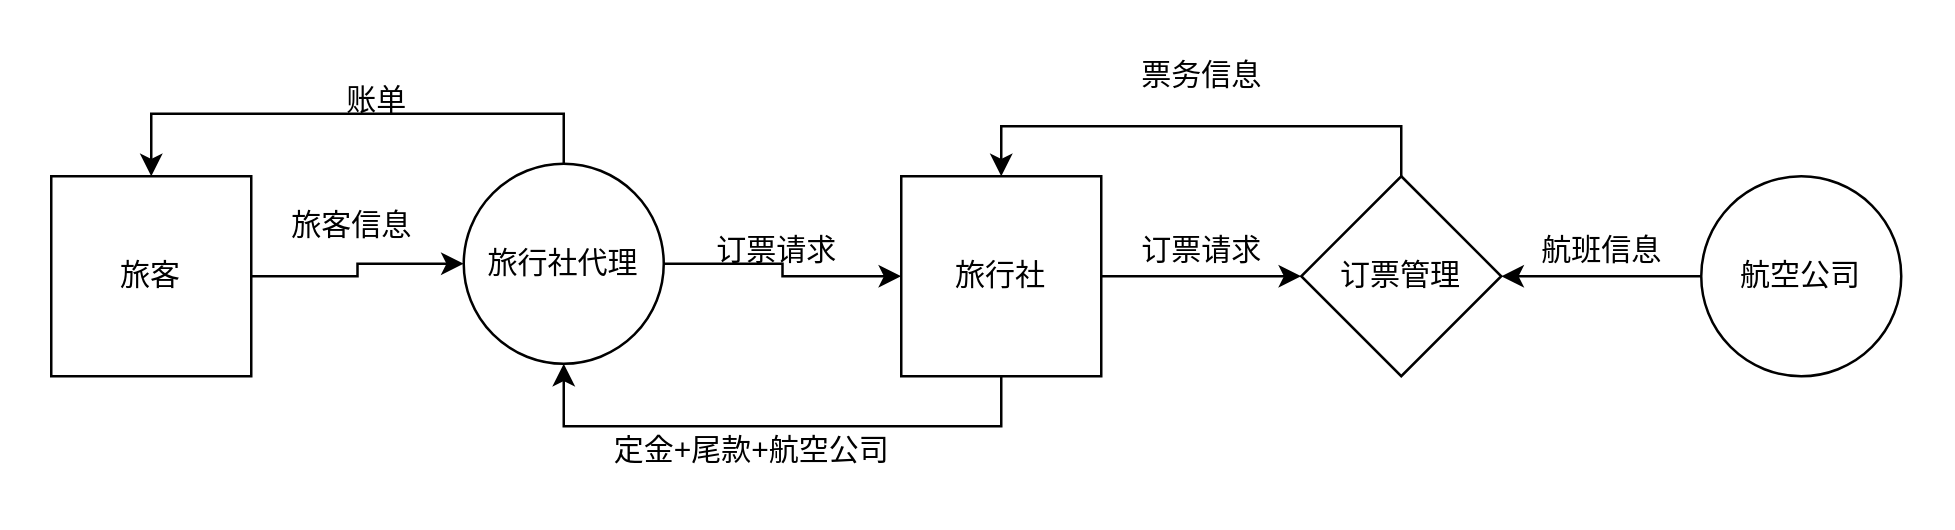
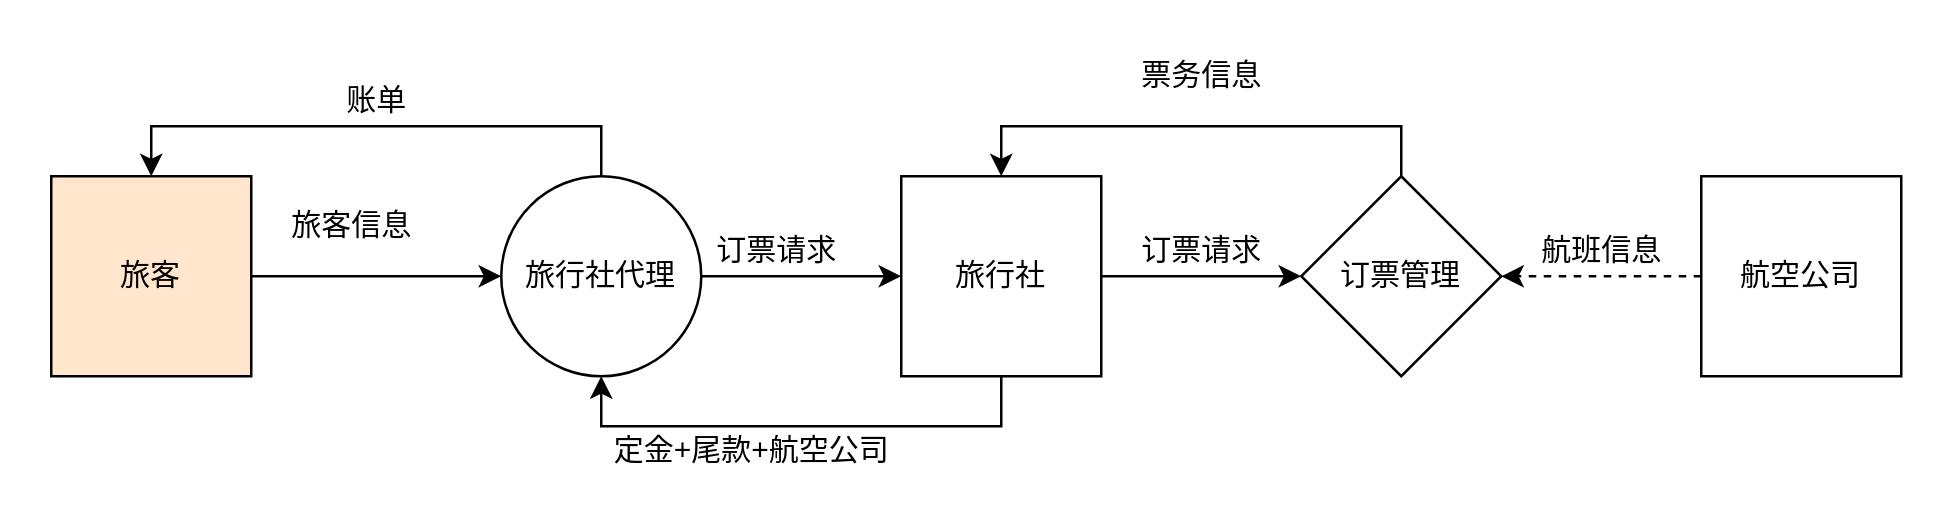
(564, 264) -> (601, 276)
(151, 276) -> (151, 276)
(1609, 276) -> (1609, 276)
(1801, 276) -> (1801, 276)
